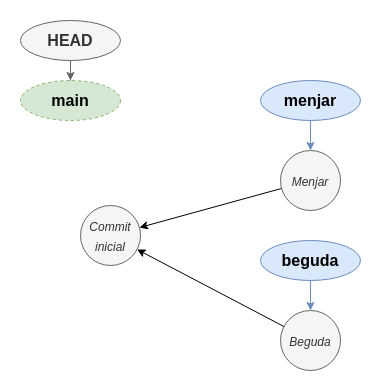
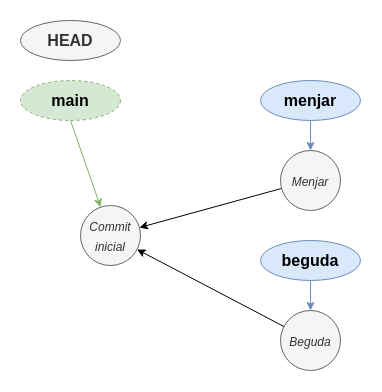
(71, 75) -> none
none -> (84, 160)
